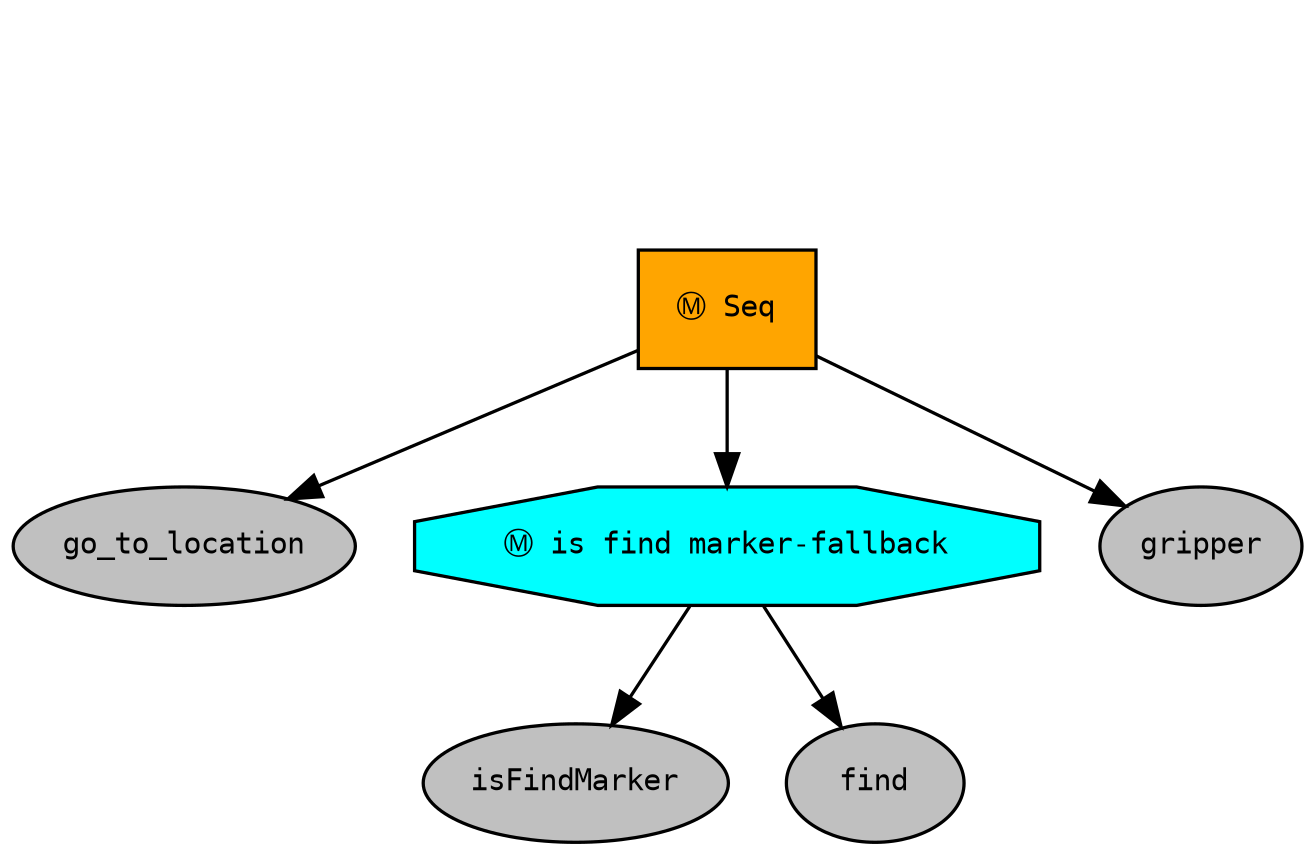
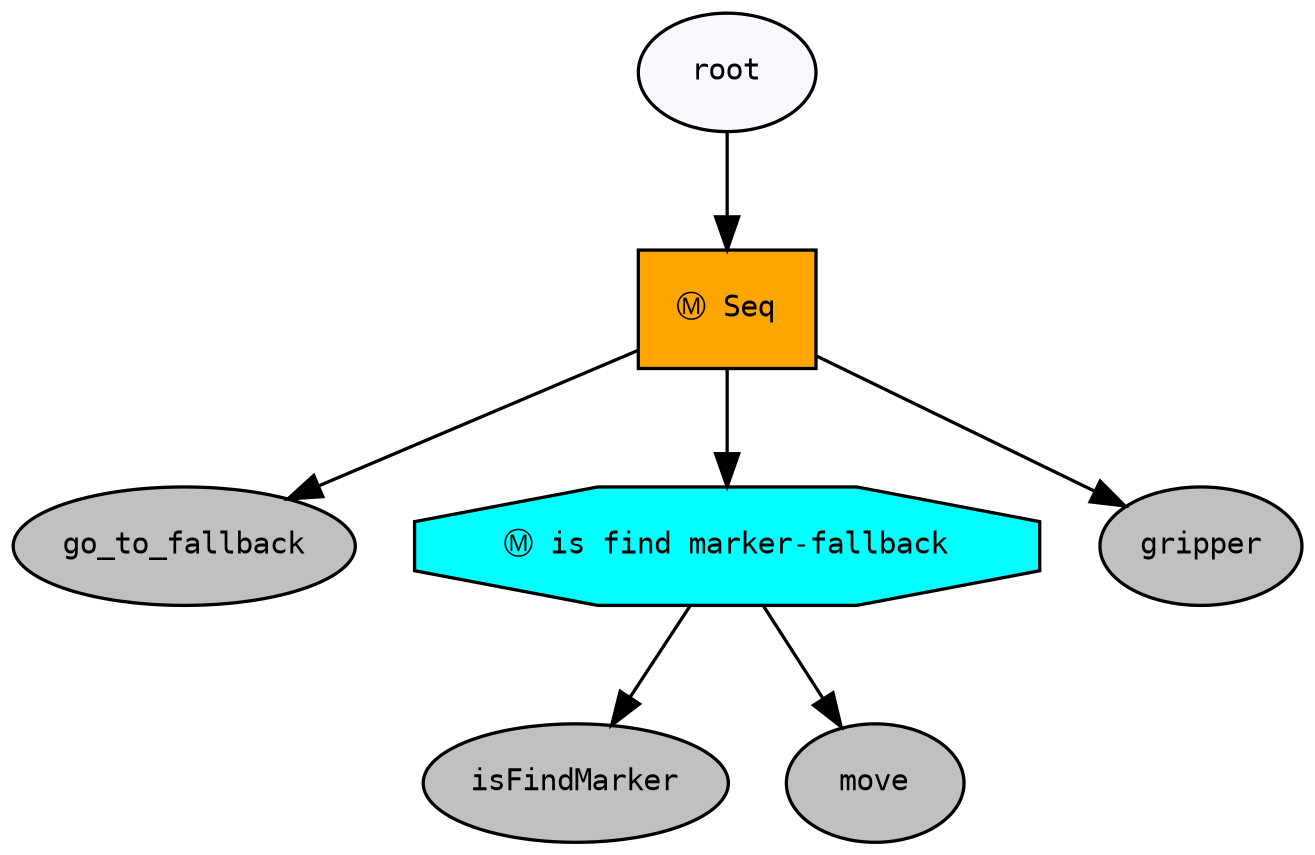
none -> (727, 72)
(184, 546) -> (184, 546)
(875, 783) -> (875, 783)
